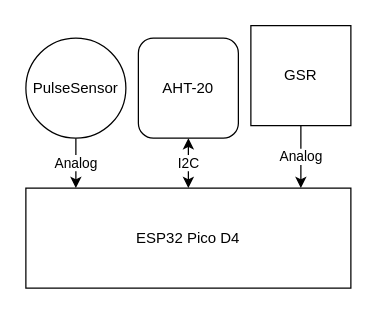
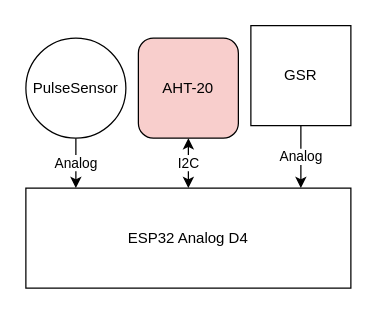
(188, 88) -> (188, 88)
(188, 238) -> (188, 238)
